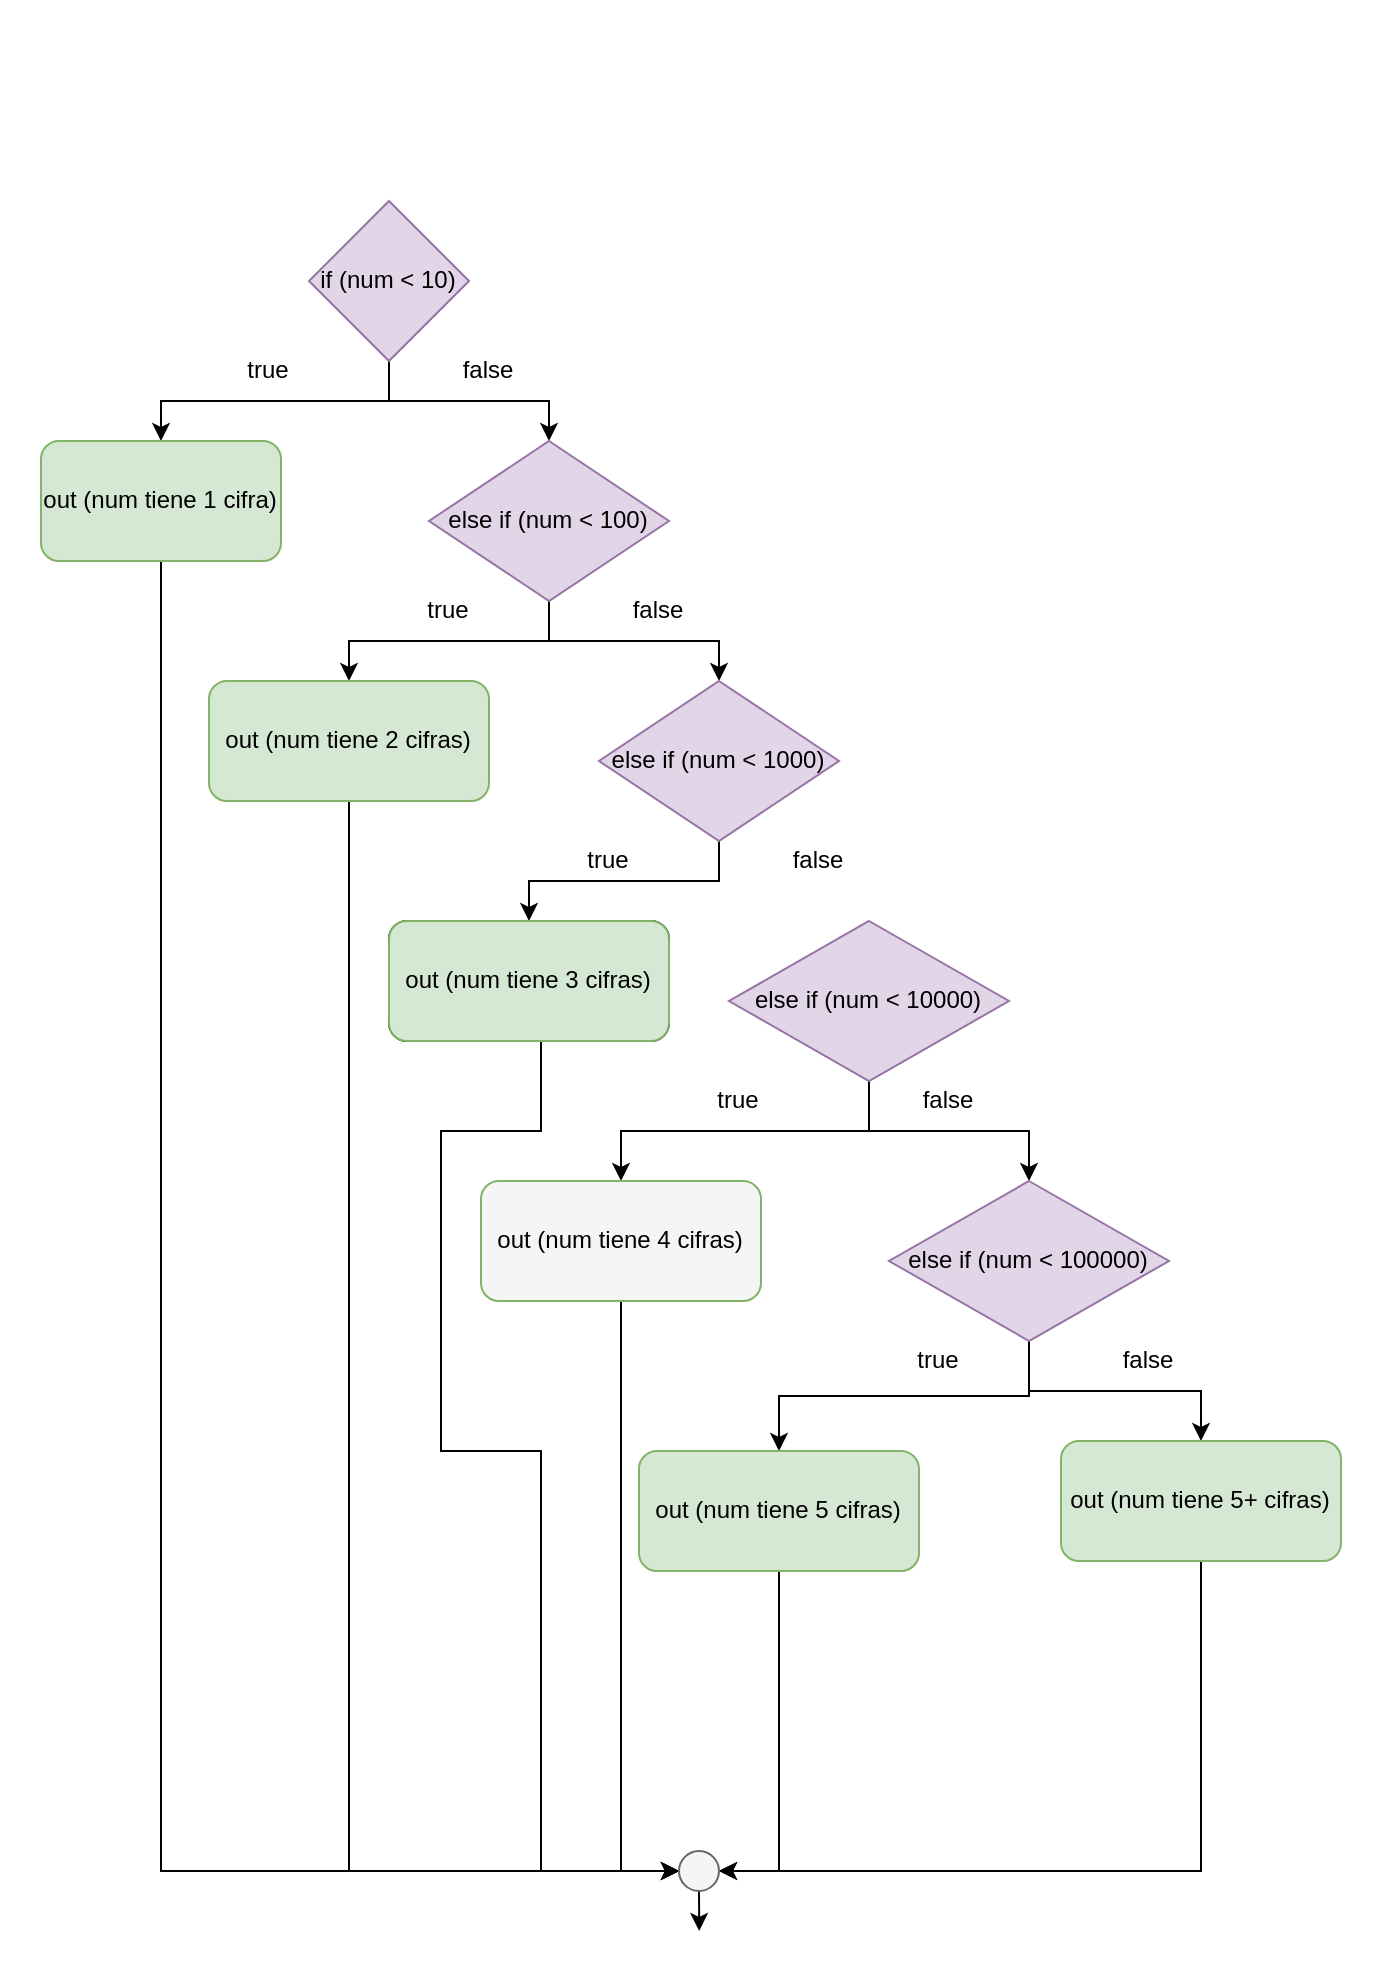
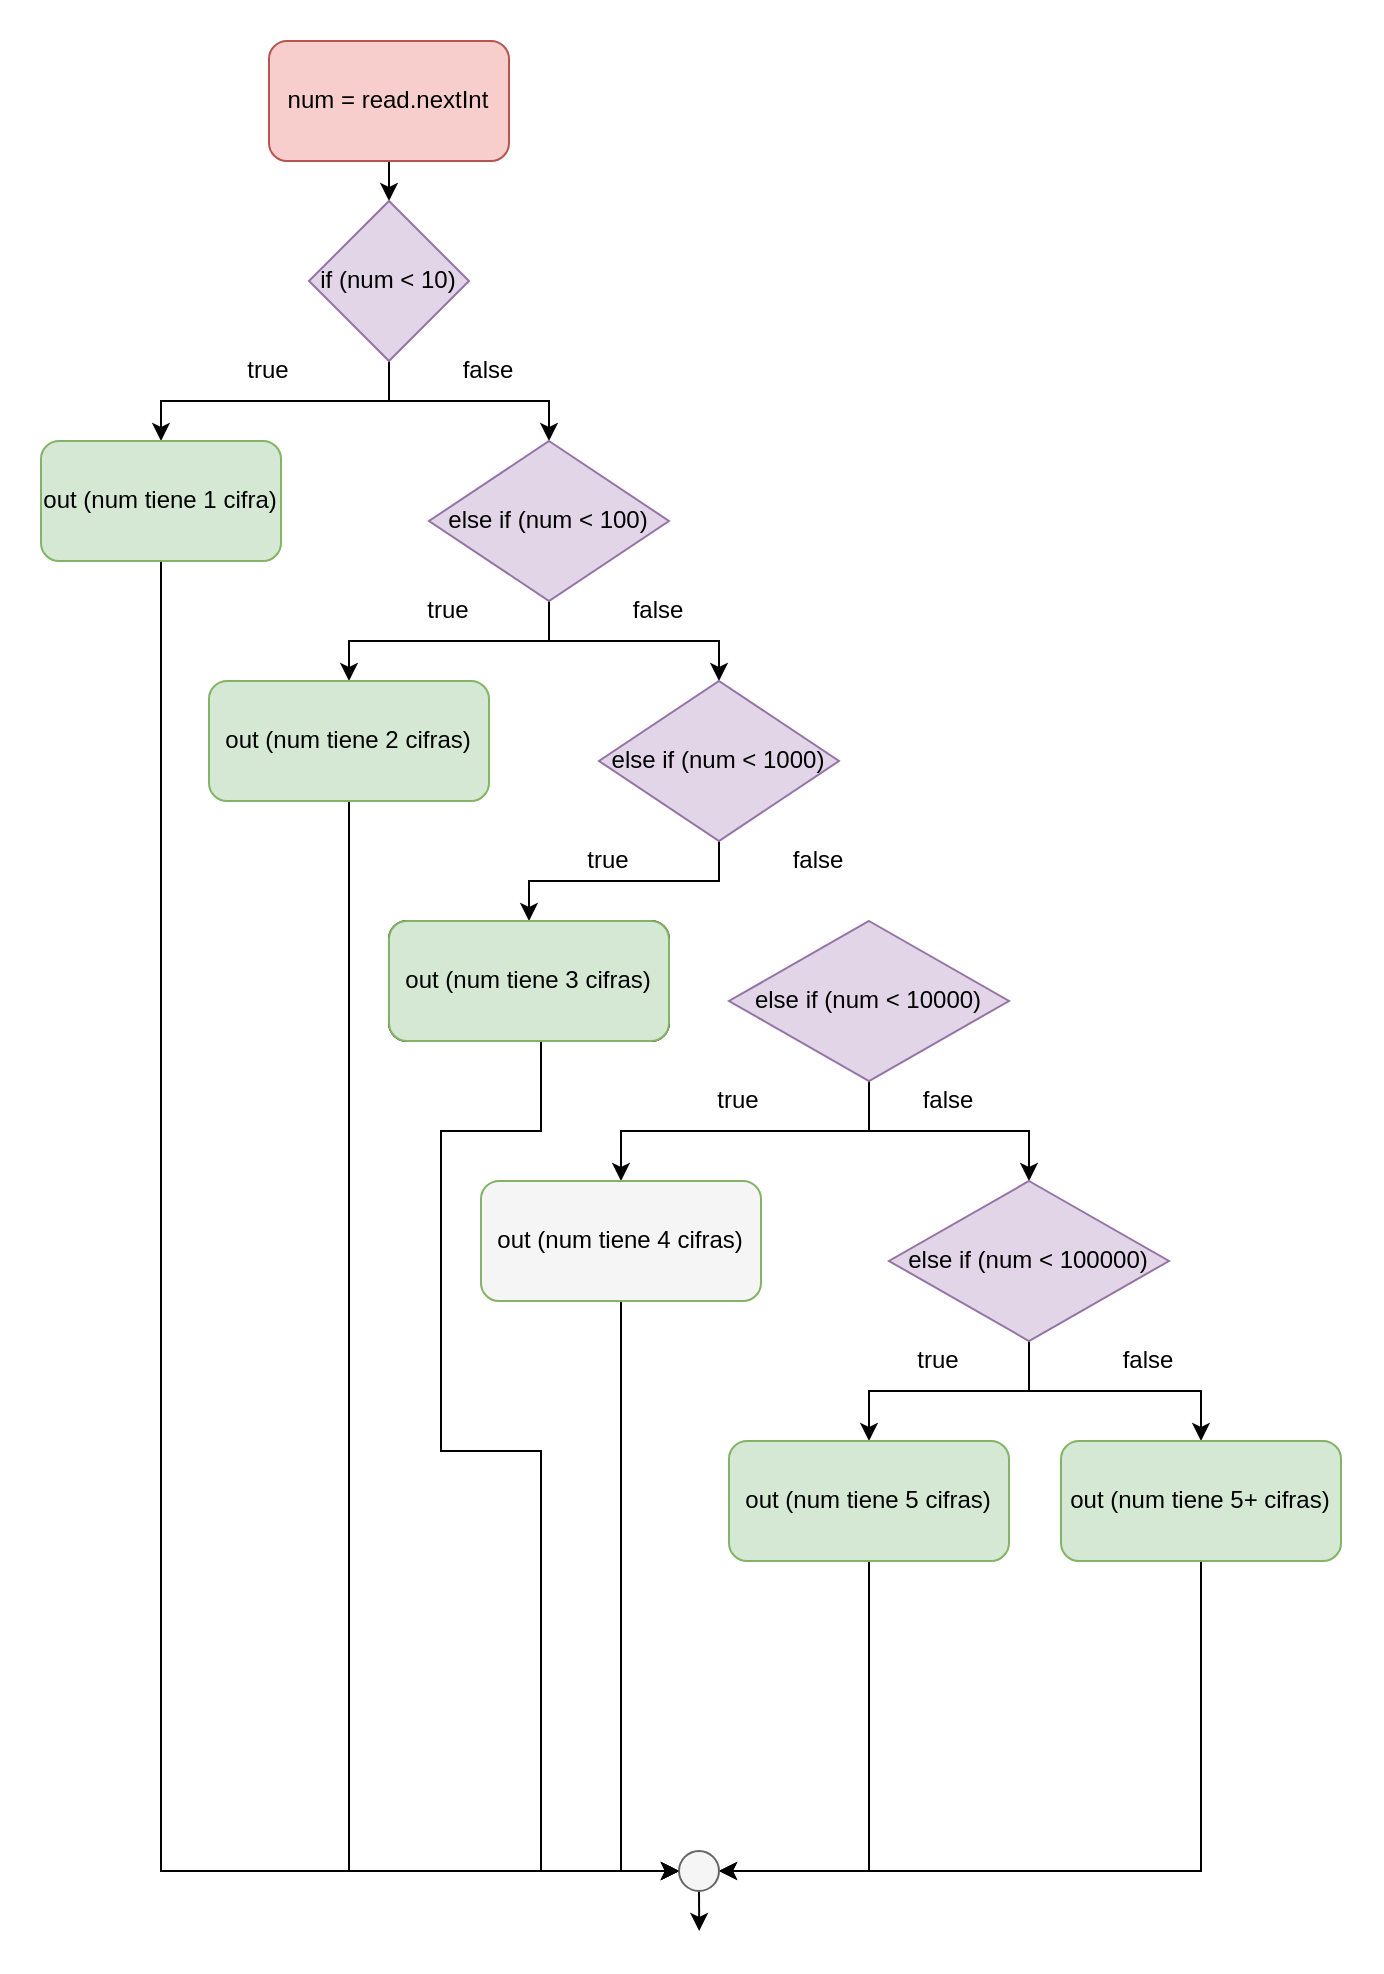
none -> (389, 101)
none -> (389, 174)
(779, 1511) -> (869, 1501)
